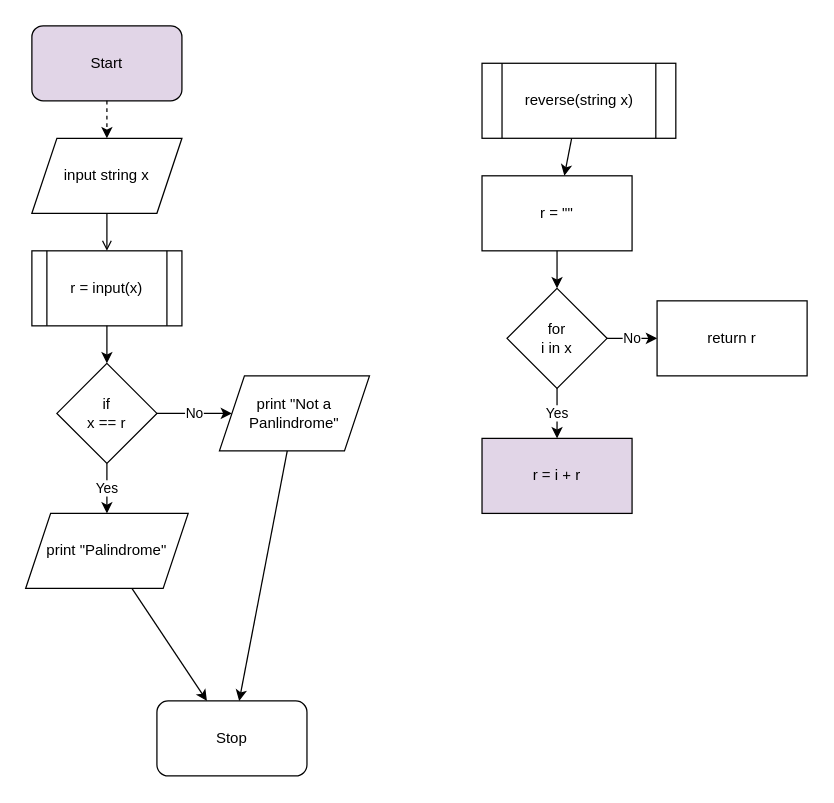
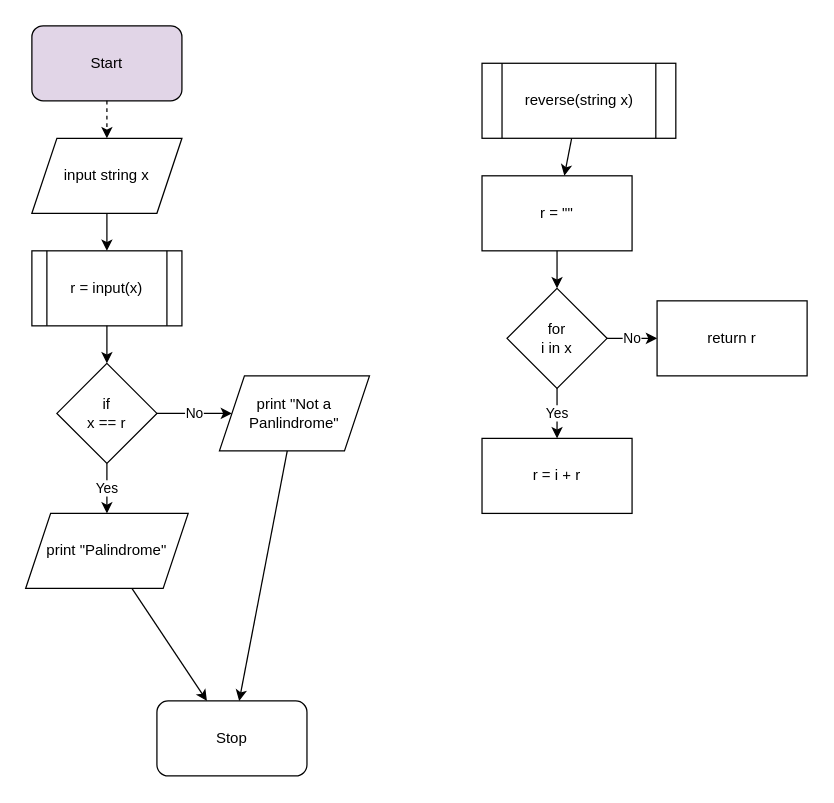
(107, 242) -> (107, 241)
(557, 476) -> (557, 476)
